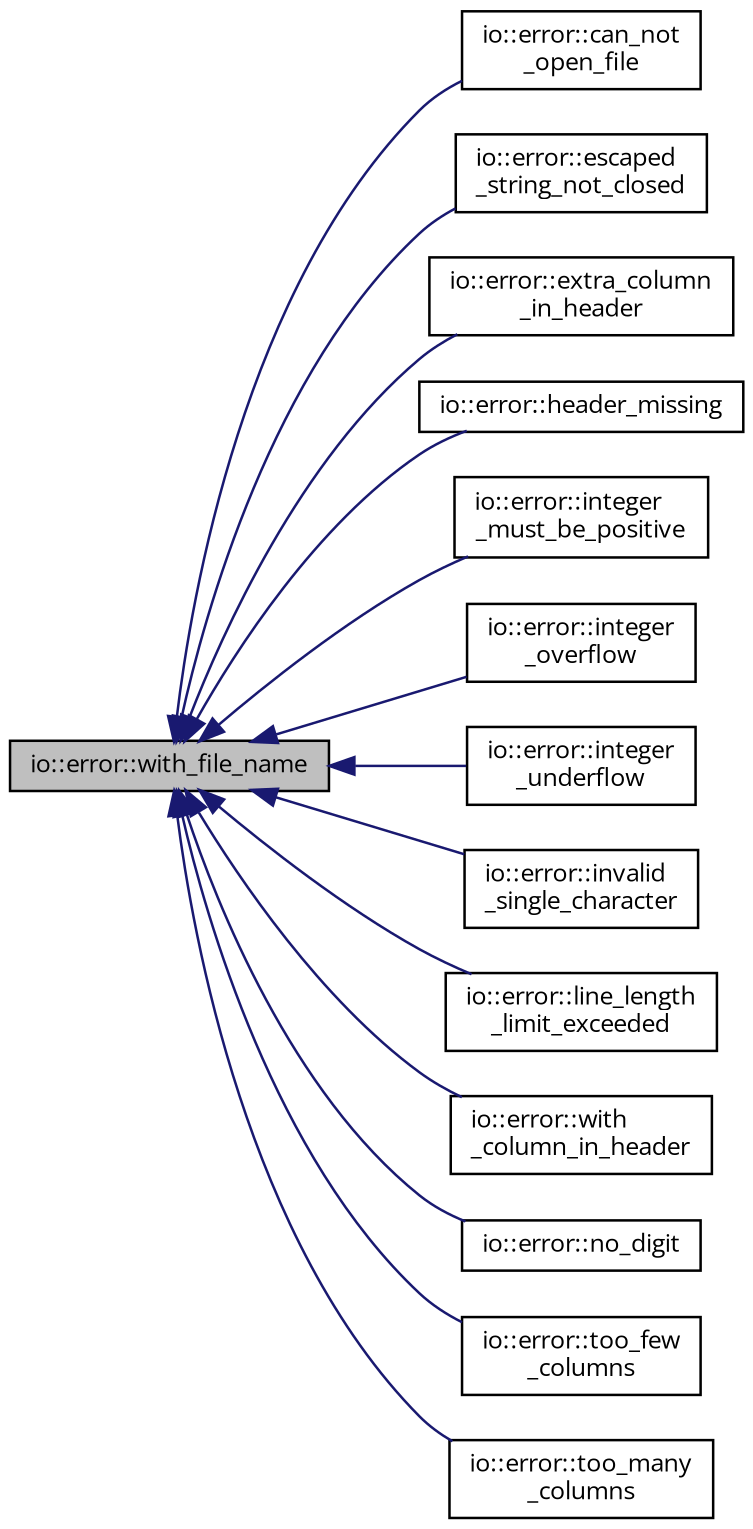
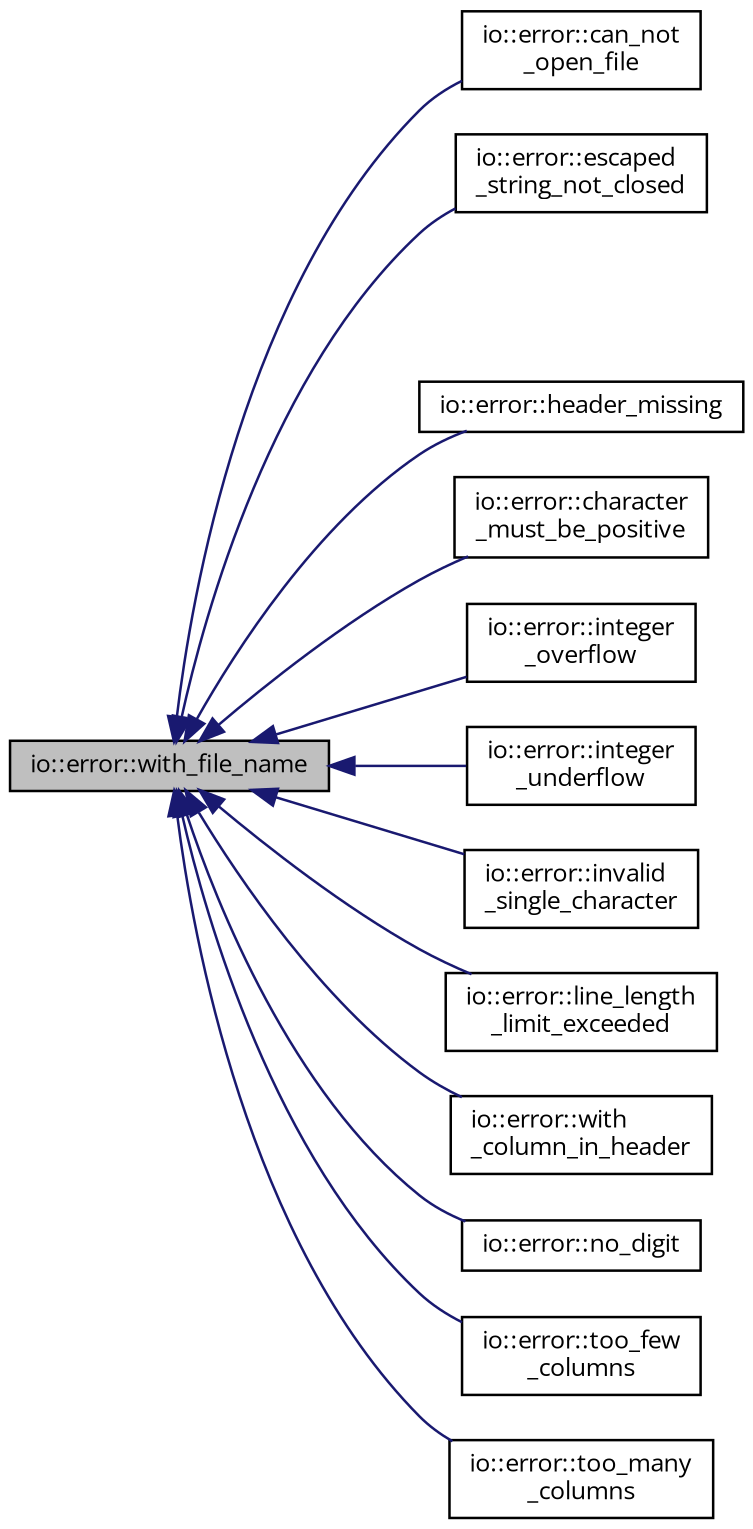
(581, 296) -> none
(581, 517) -> (581, 517)
